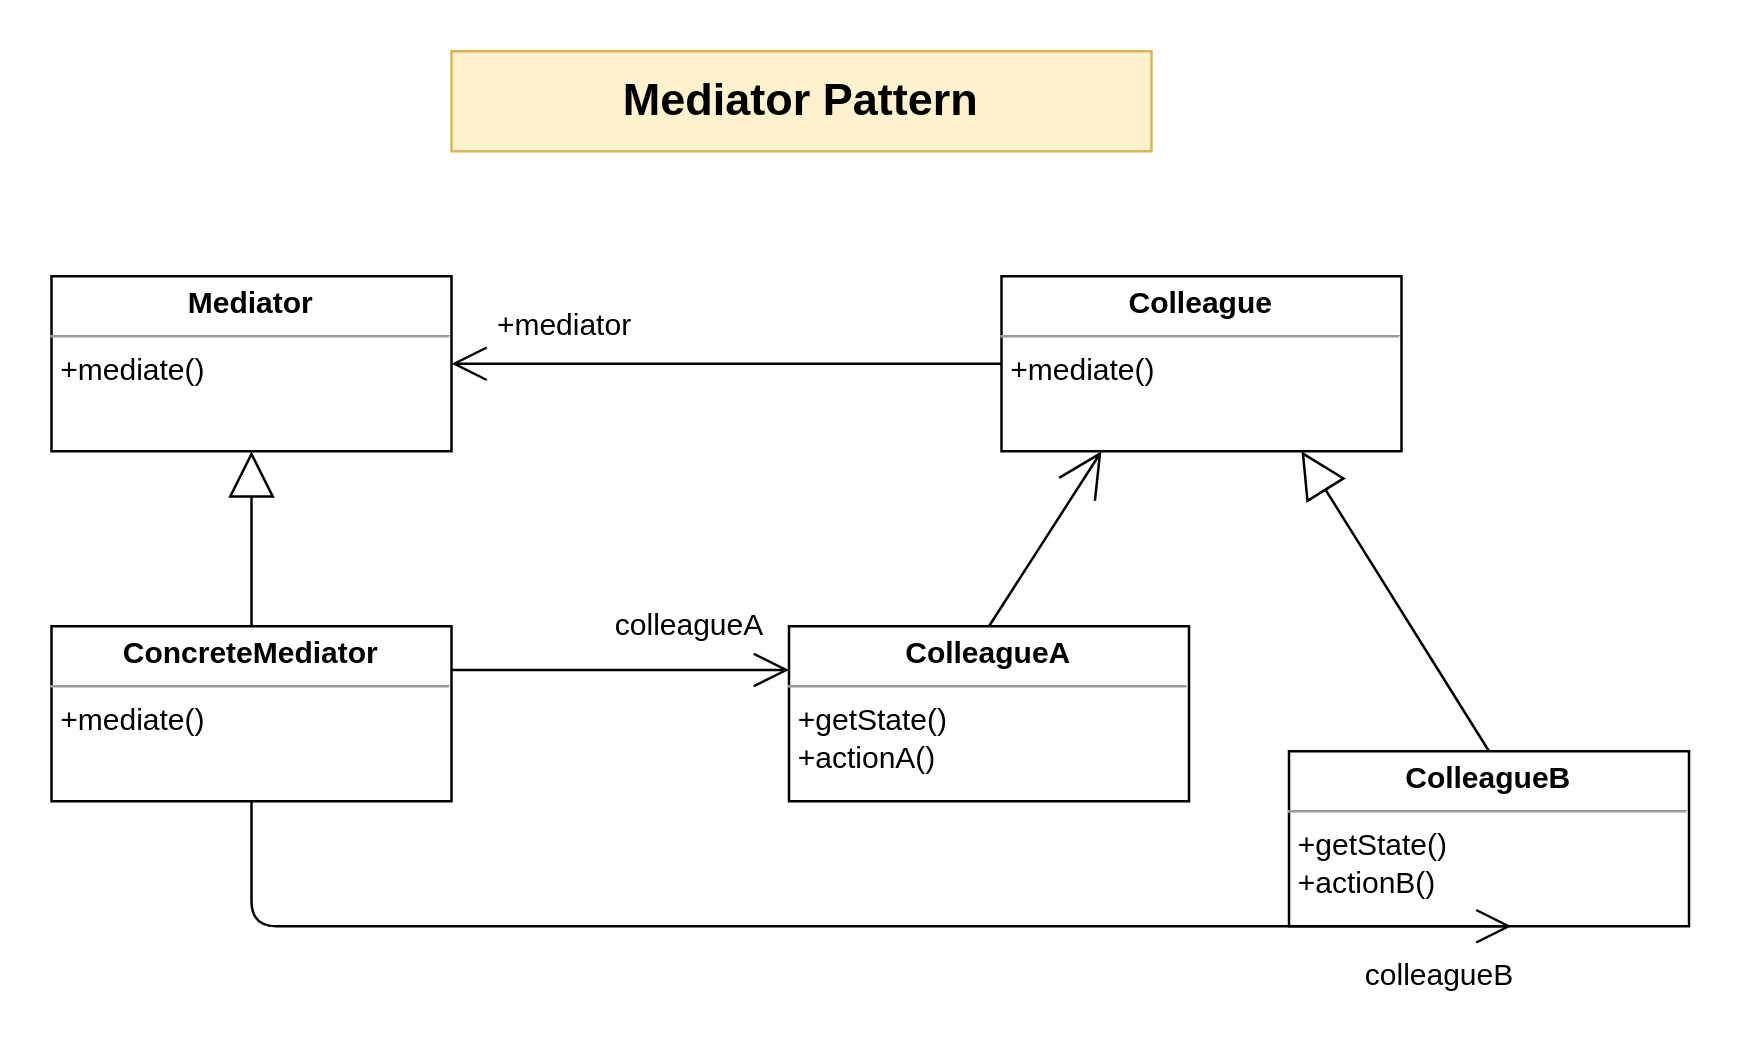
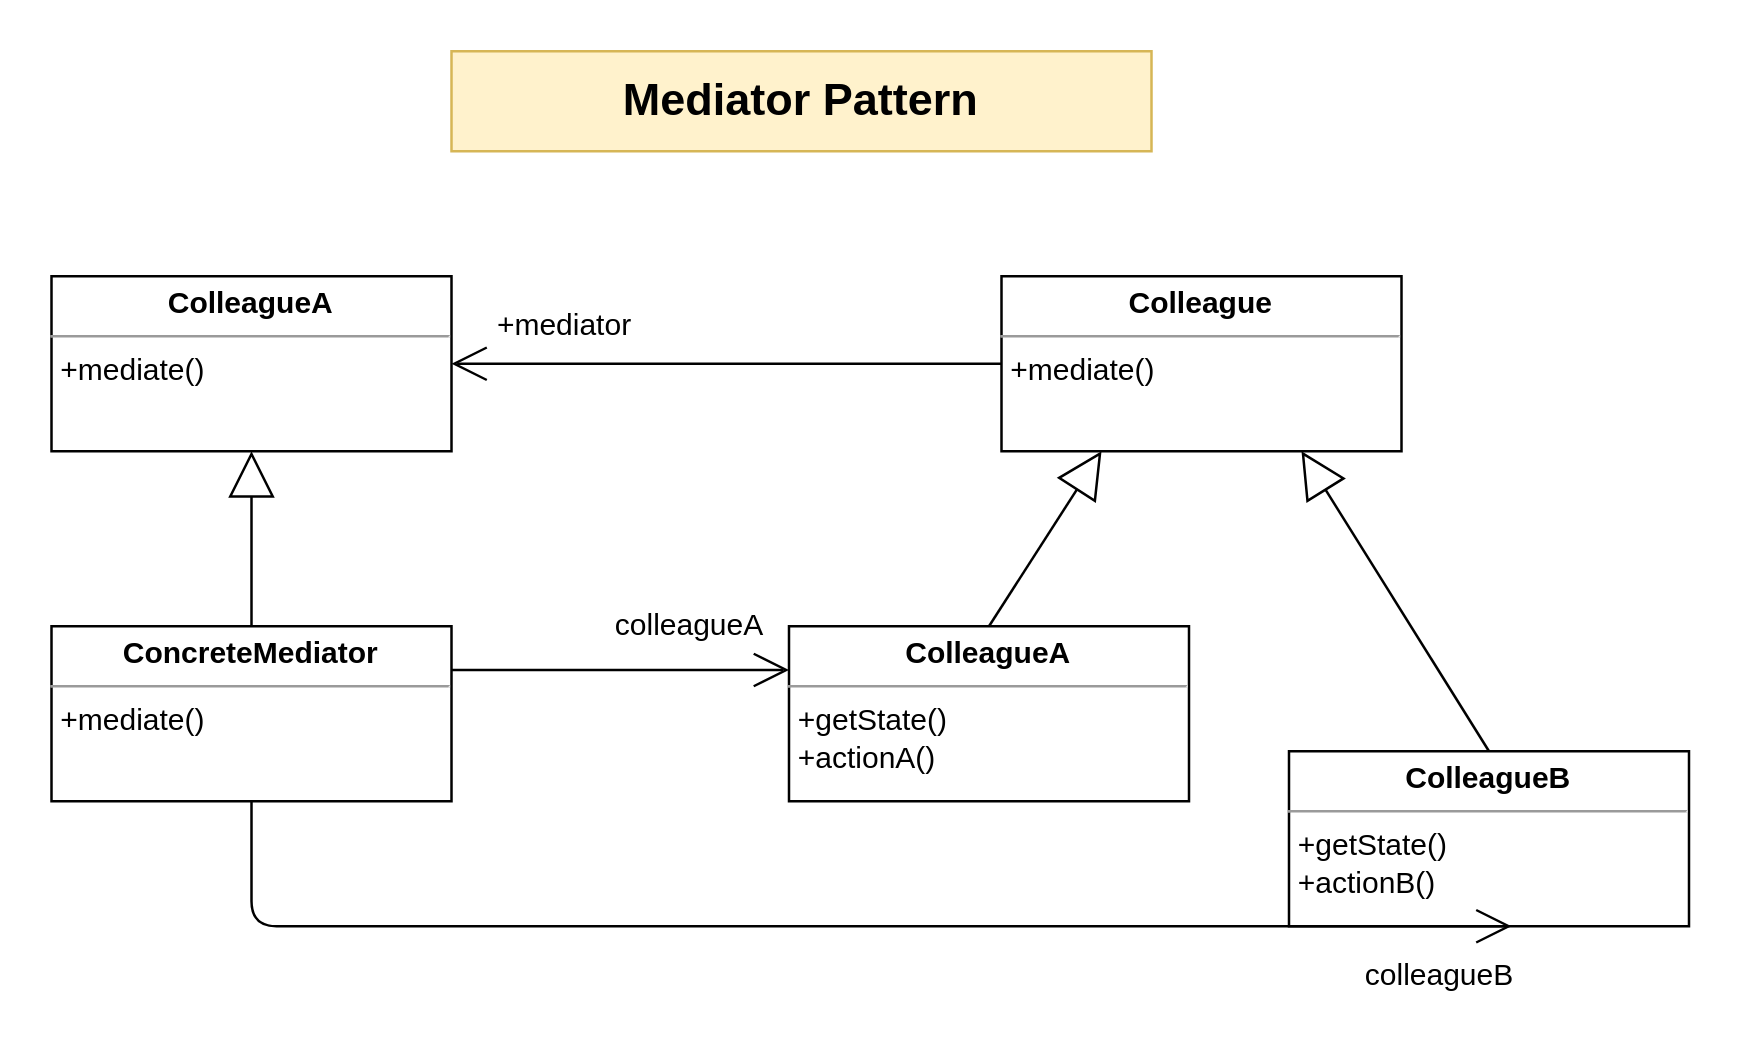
(131, 312) -> (131, 312)
(1087, 474) -> (1076, 490)
